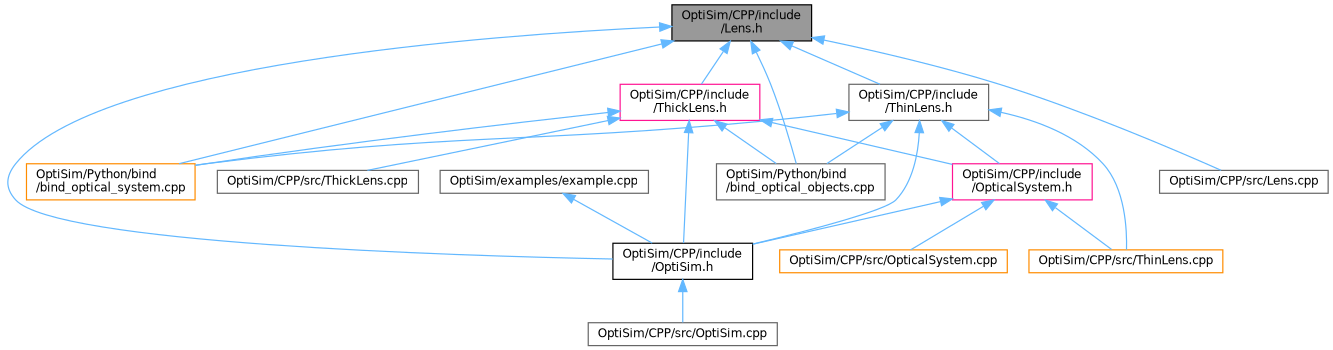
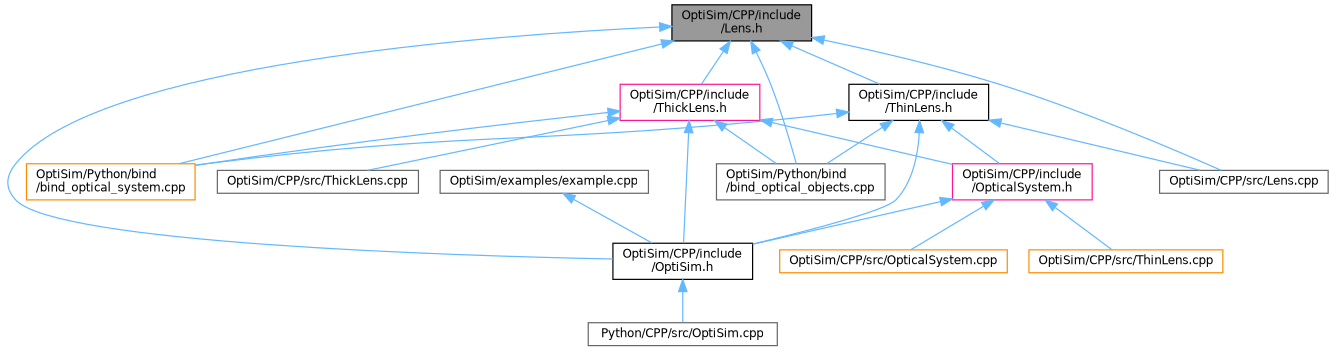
(919, 102) -> (919, 102)
(1094, 155) -> (1101, 147)
(683, 334) -> (683, 334)
